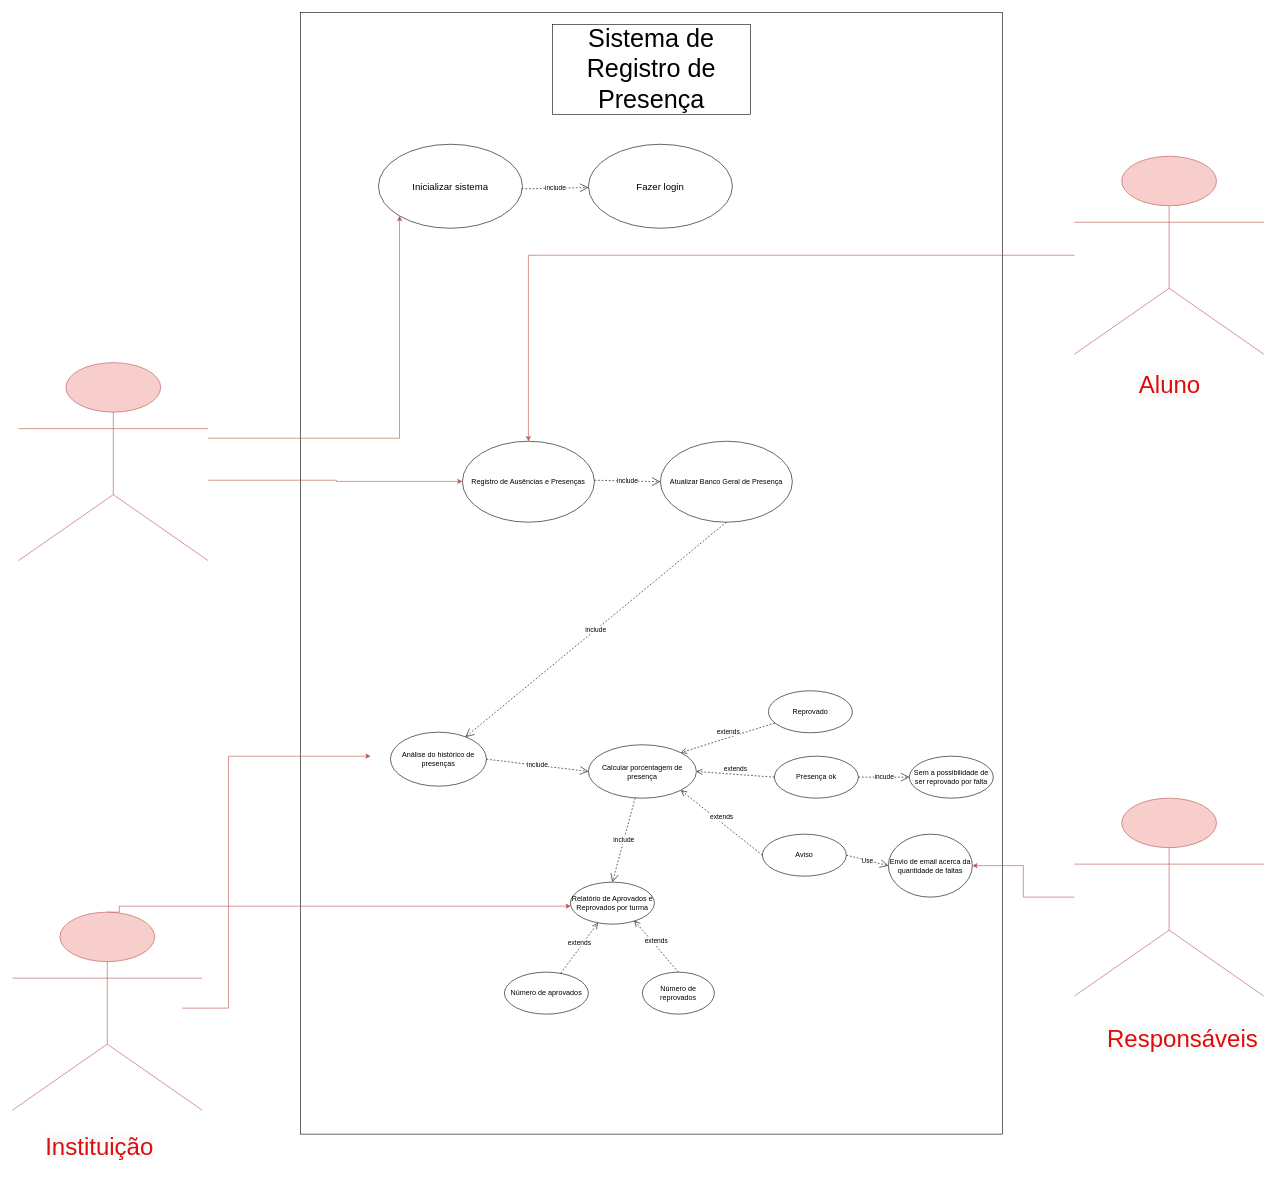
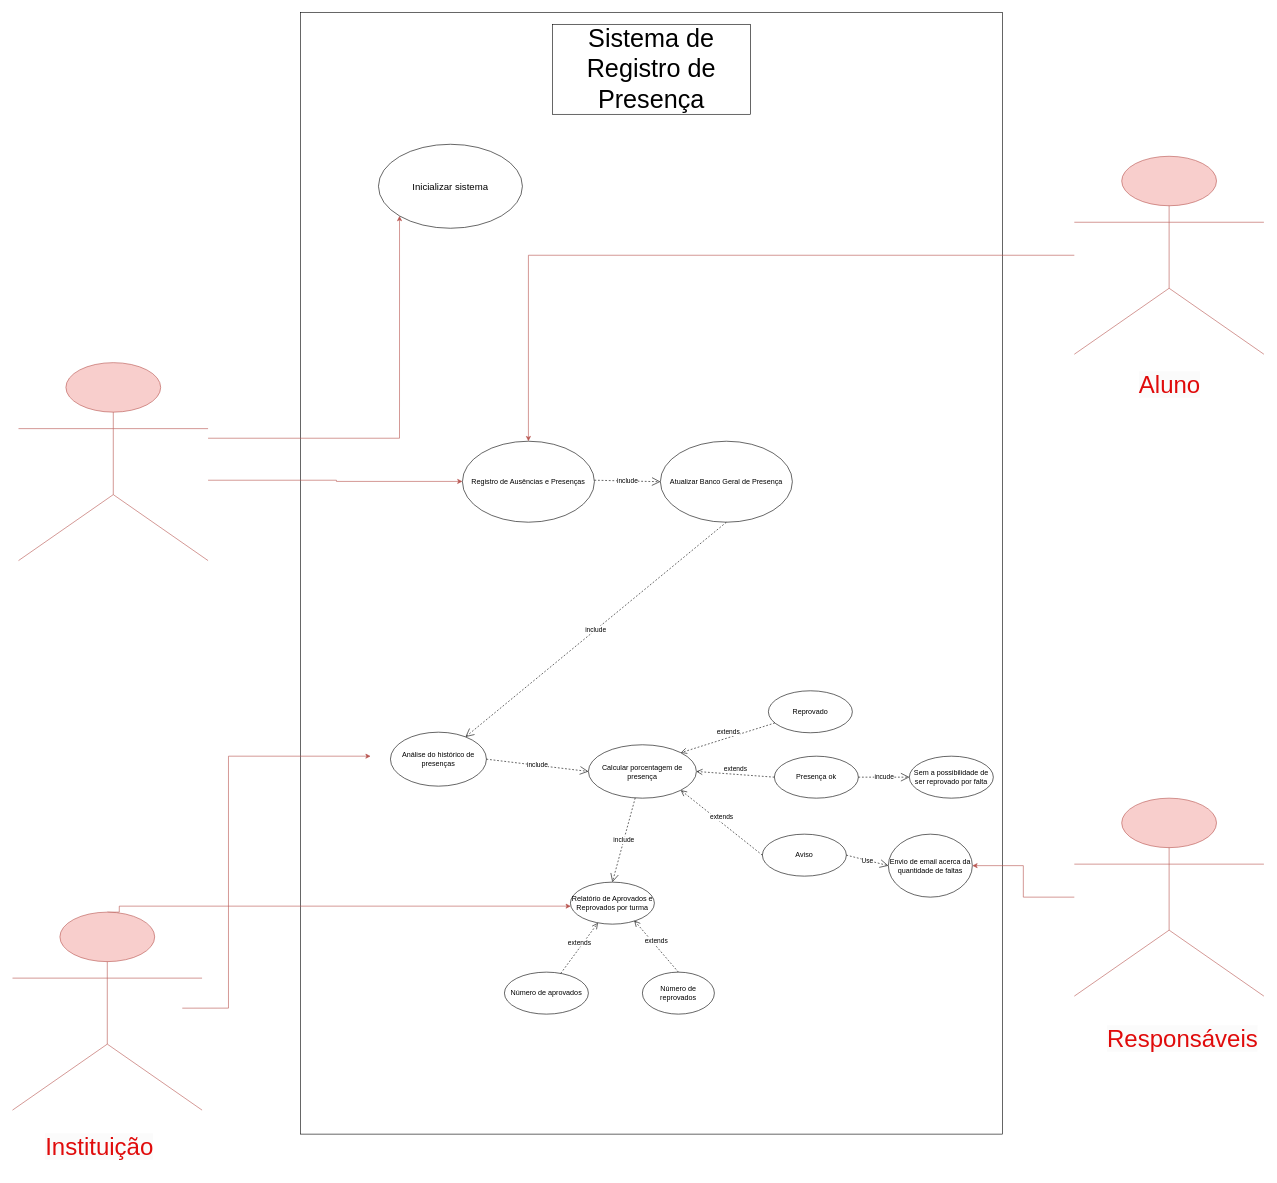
(660, 186) -> none
(555, 188) -> none
